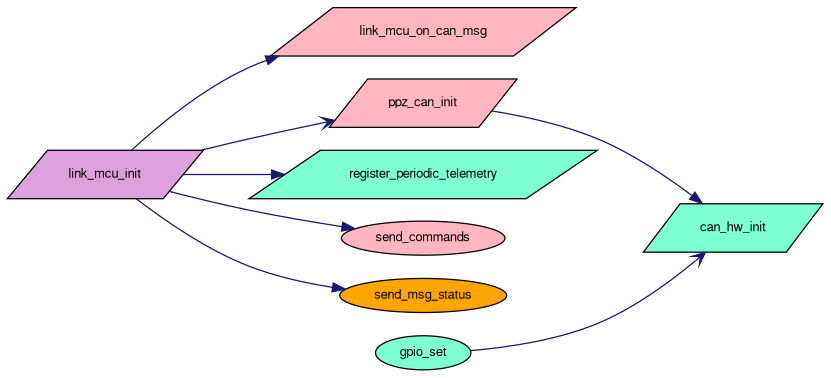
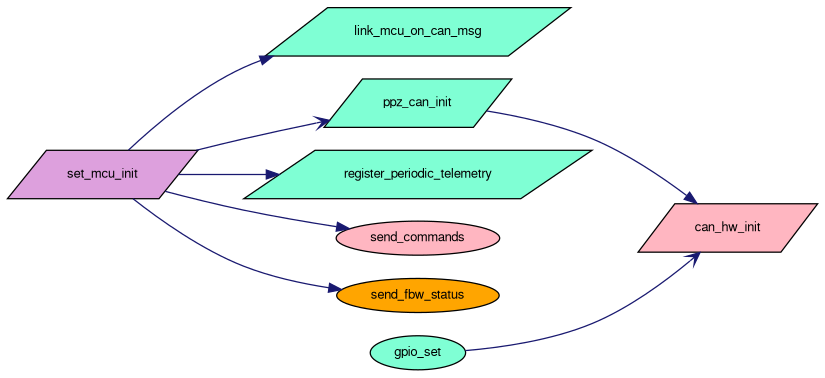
(423, 32) -> (418, 32)
(423, 103) -> (418, 103)
(105, 174) -> (103, 174)
(733, 228) -> (728, 228)
(423, 295) -> (418, 295)
